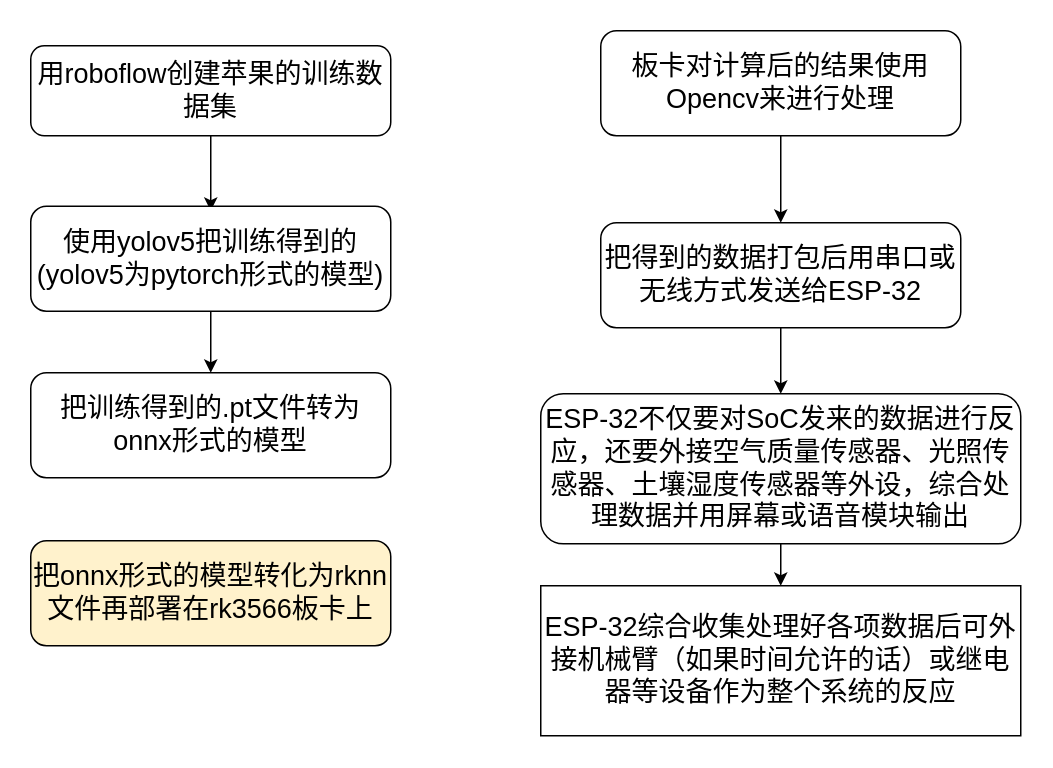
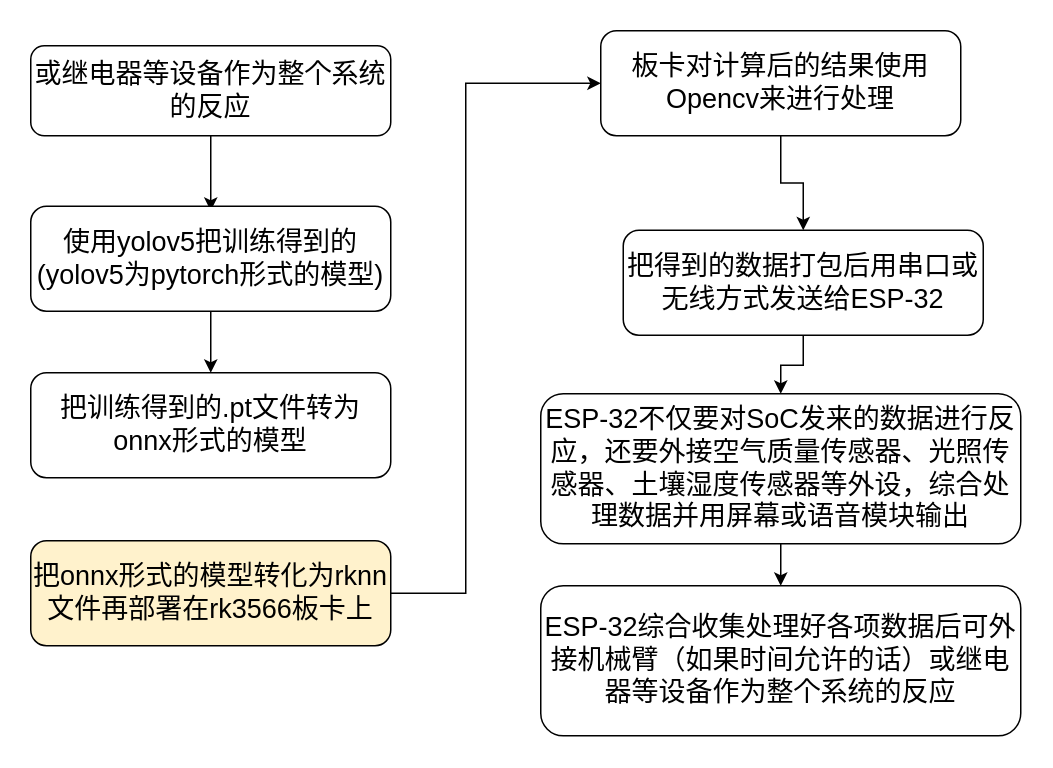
(211, 91) -> (211, 91)
(781, 275) -> (803, 283)
none -> (466, 313)
(781, 661) -> (781, 661)
